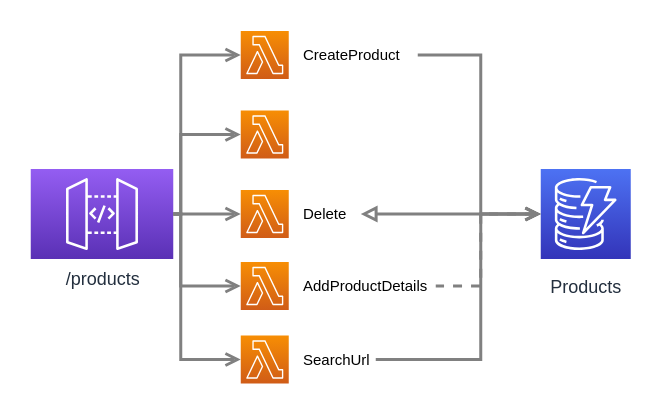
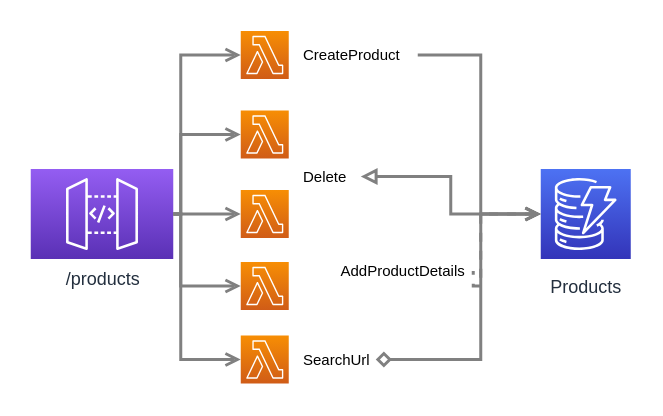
(331, 214) -> (331, 176)
(368, 286) -> (406, 271)
(384, 359) -> (391, 359)
